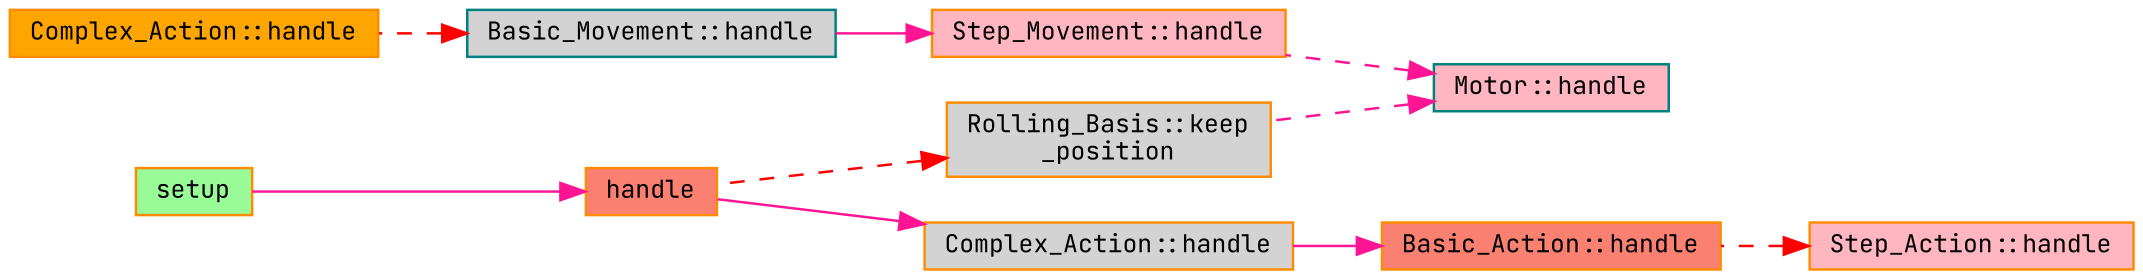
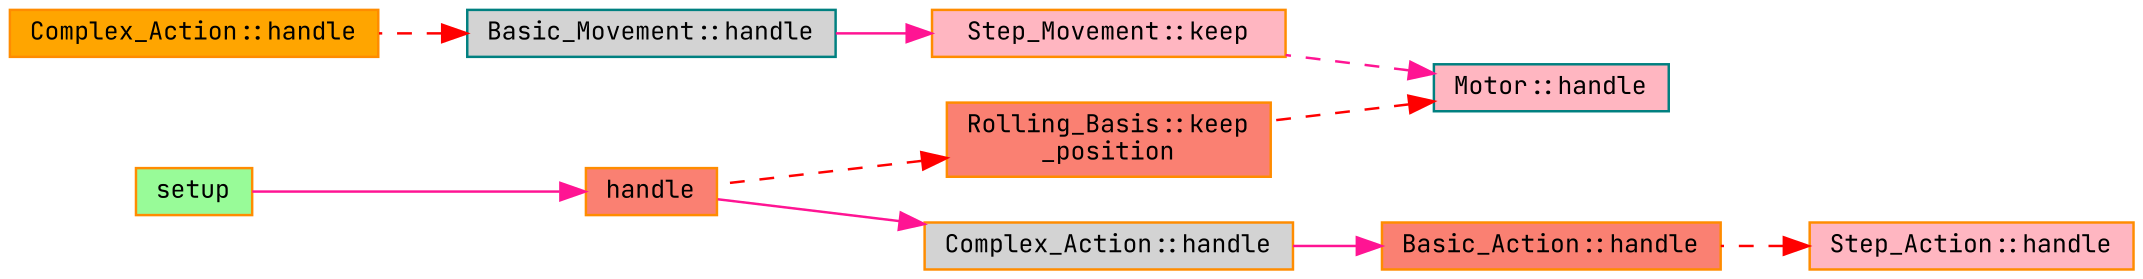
(1109, 33) -> (1109, 33)
(1340, 113) -> (1340, 113)
(1109, 140) -> (1109, 140)
